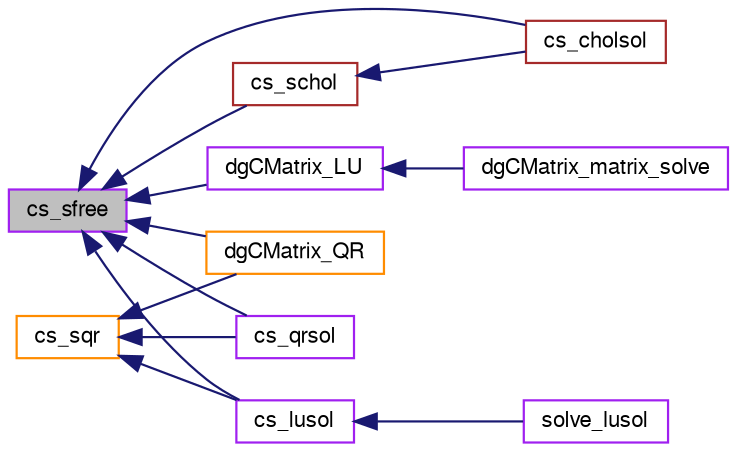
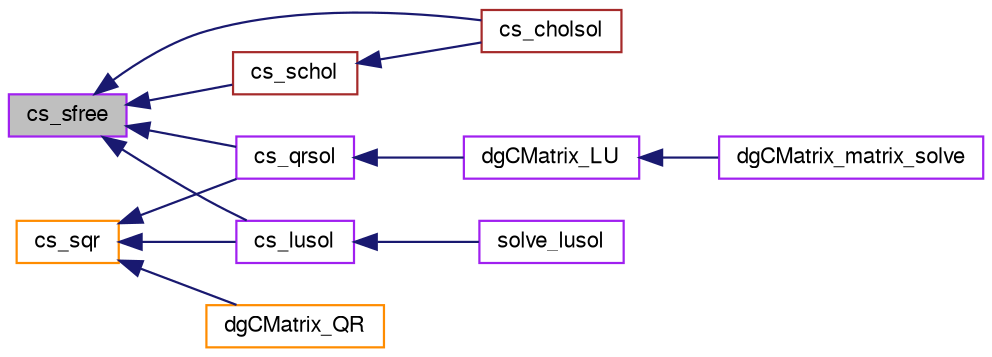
(178, 190) -> (420, 158)
(178, 231) -> none
